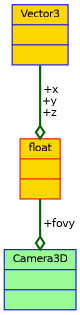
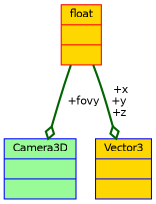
(40, 96) -> (104, 95)
